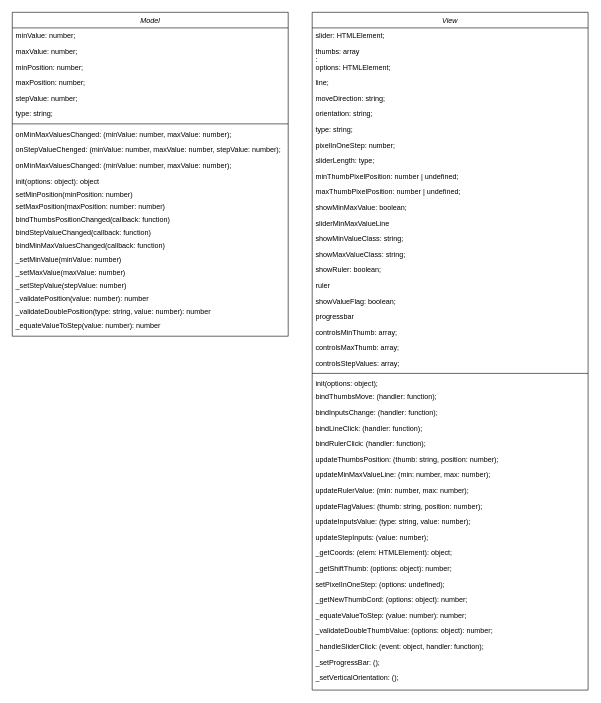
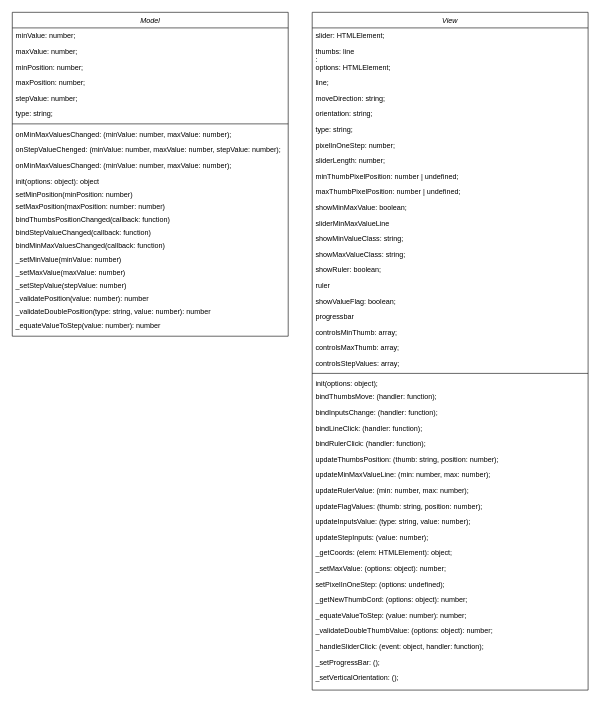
(340, 52) -> (336, 52)
(349, 161) -> (353, 161)
(392, 569) -> (388, 569)
